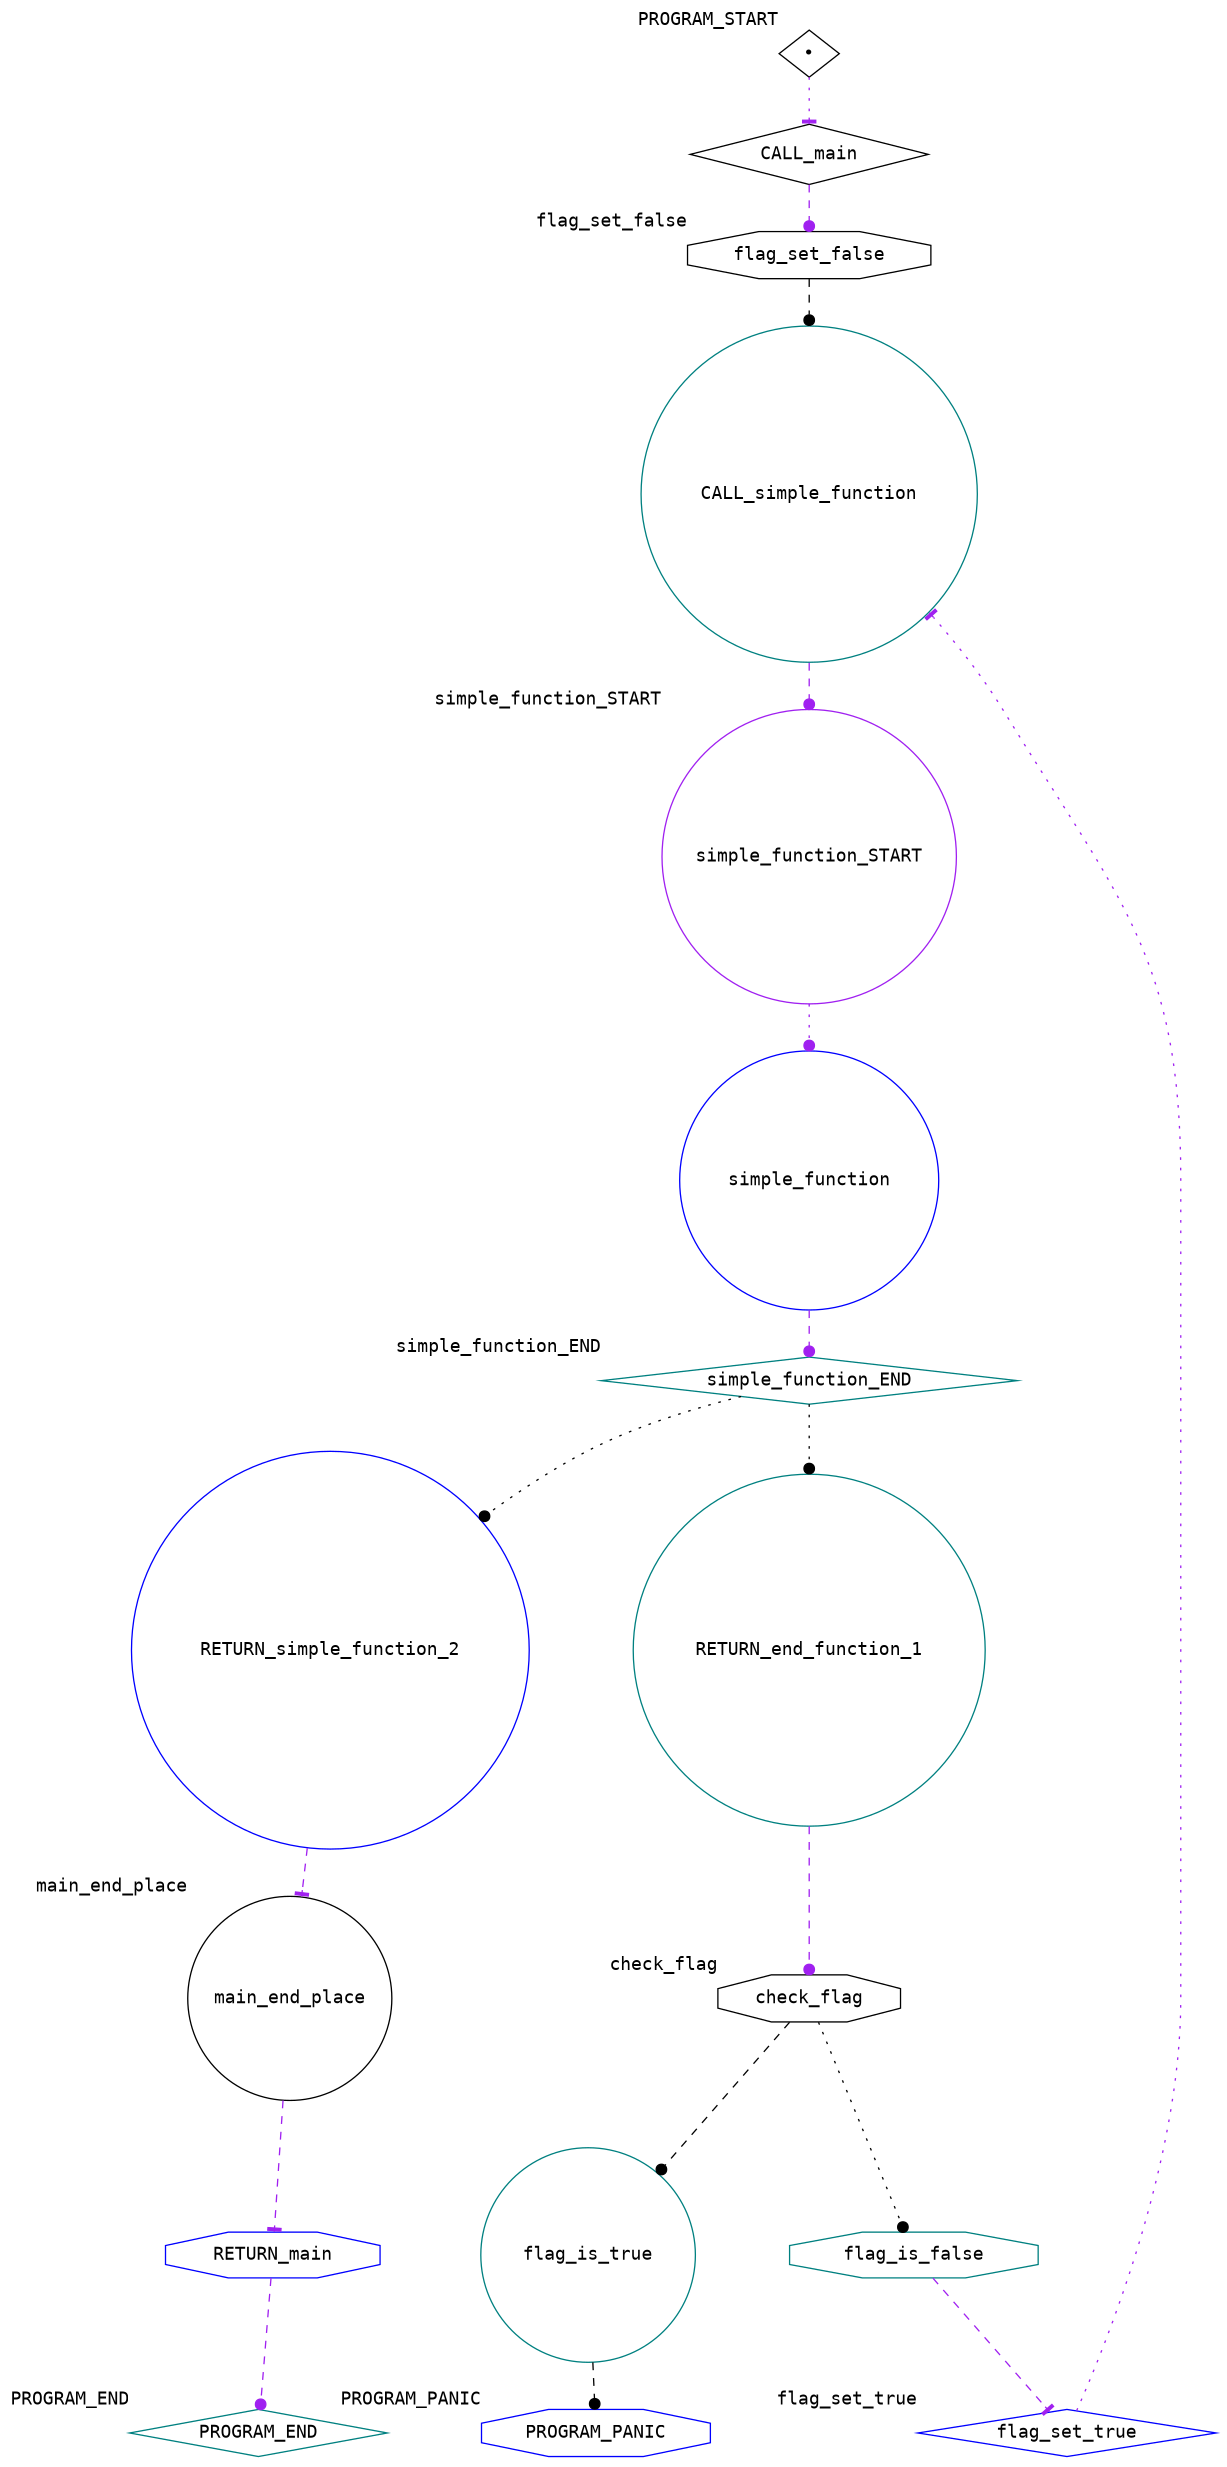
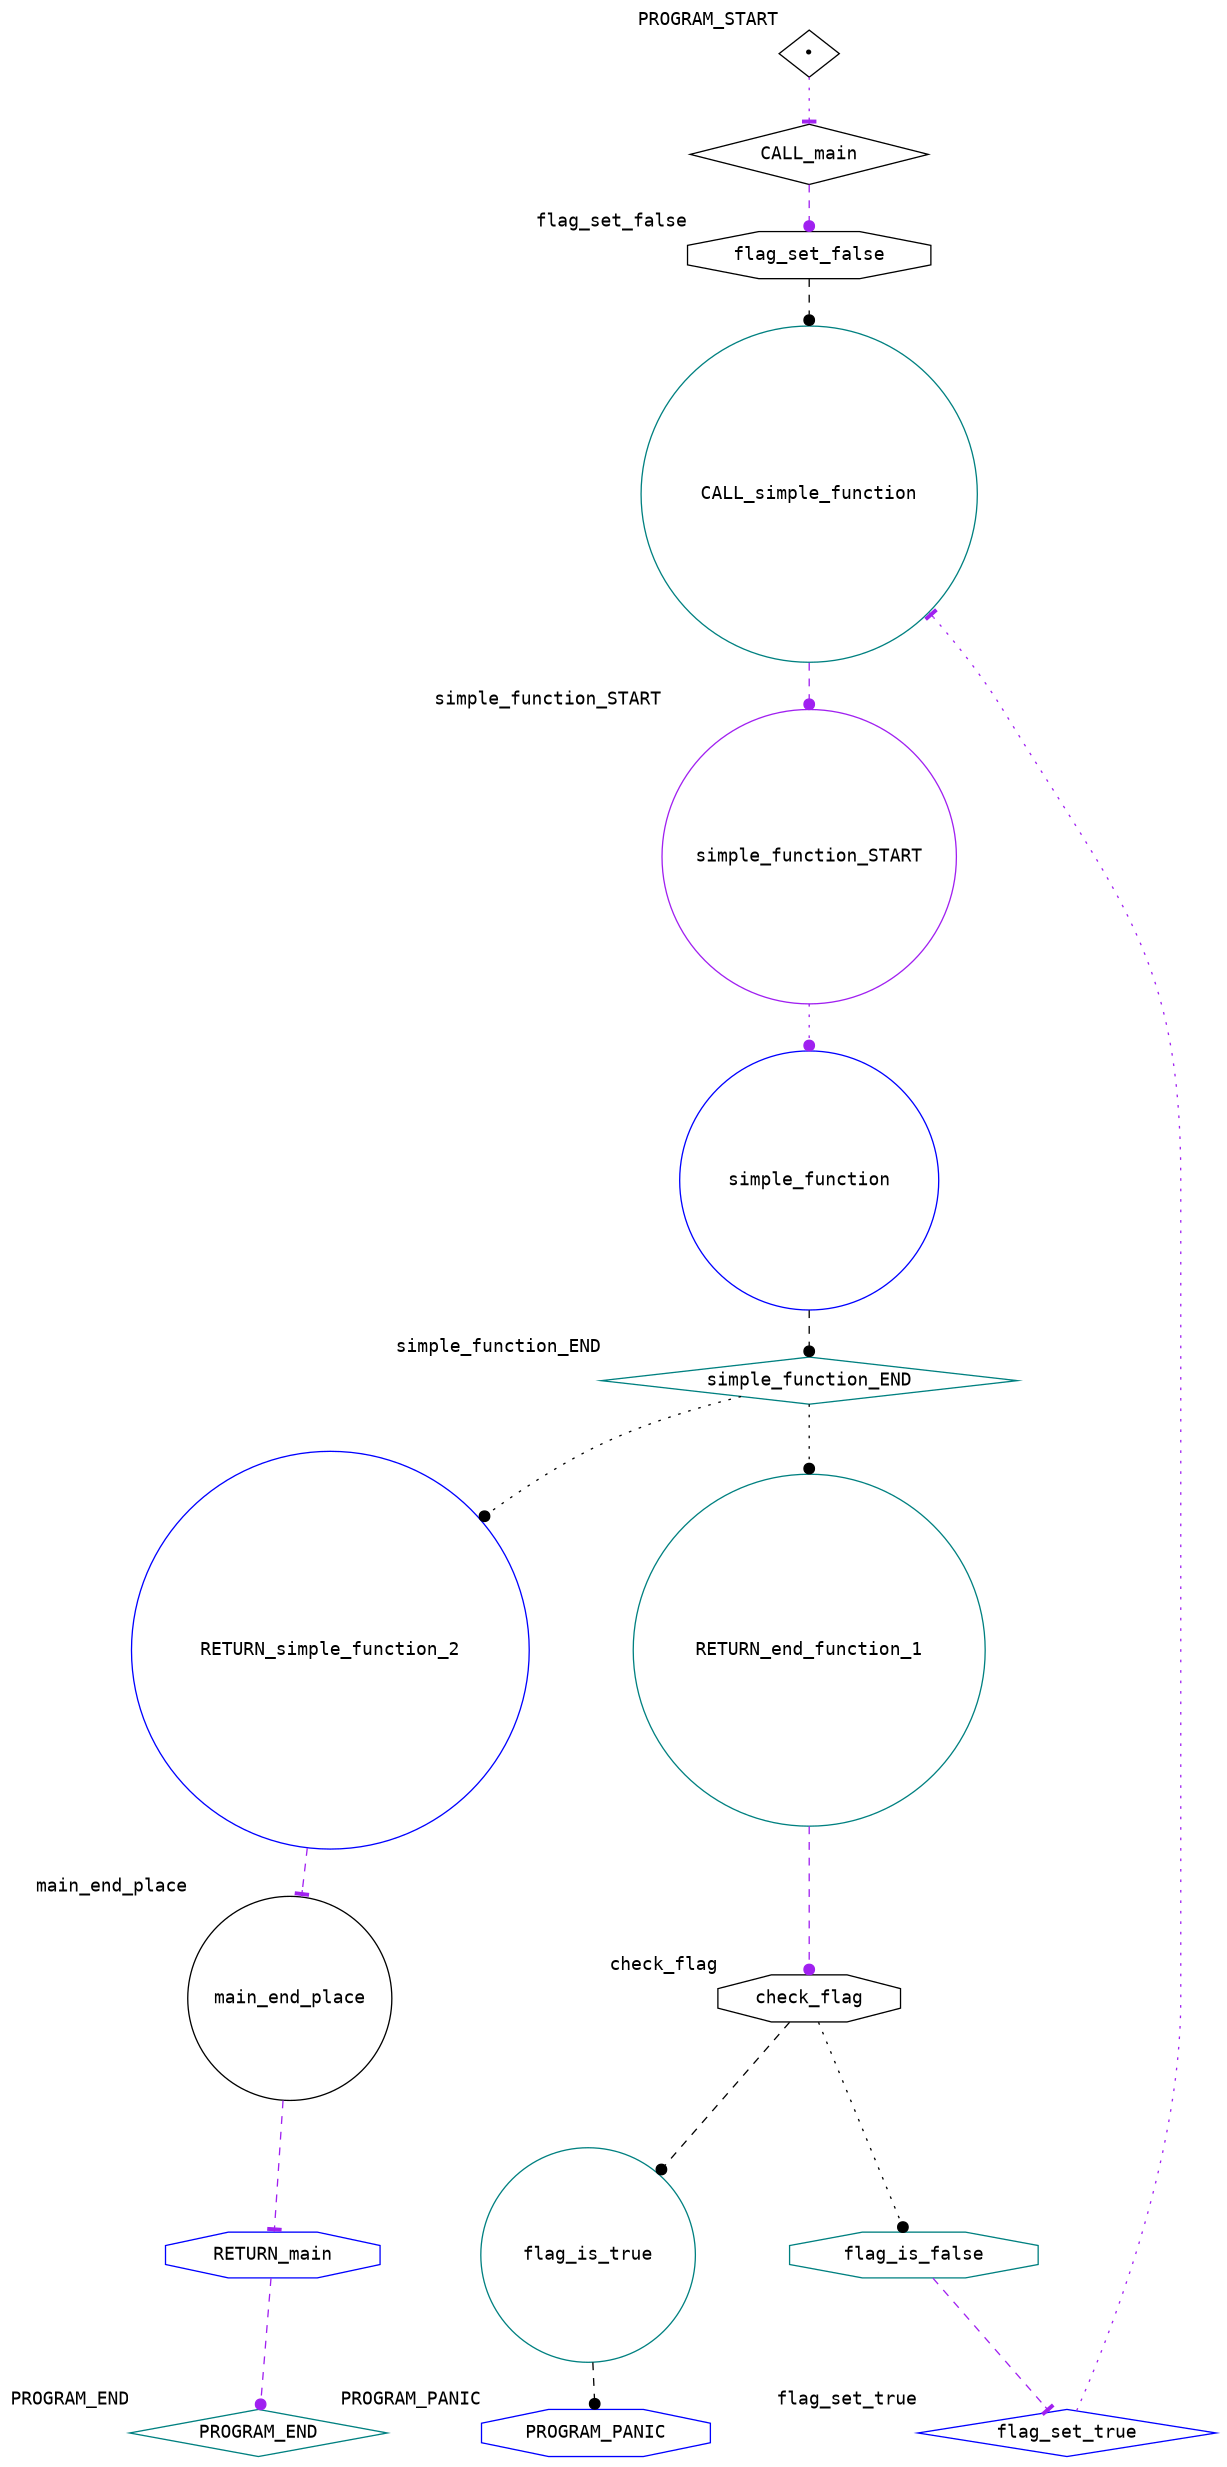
(809, 1328) -> (809, 1328)
